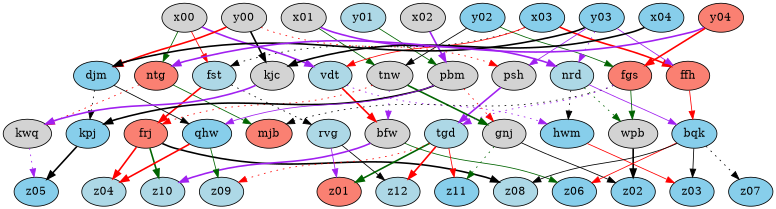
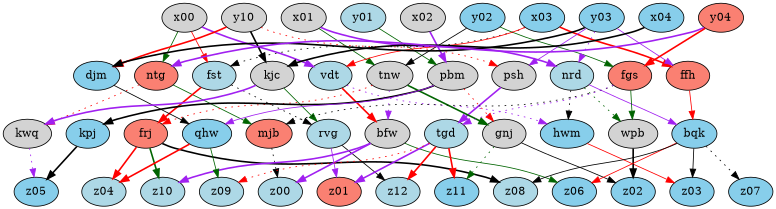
(244, 18) -> (244, 18)
none -> (293, 98)
(93, 99) -> none
(403, 157) -> (403, 157)
(452, 163) -> (452, 163)
none -> (280, 192)
